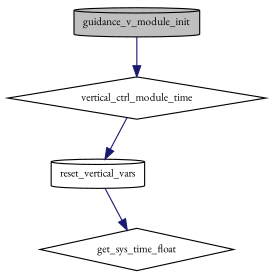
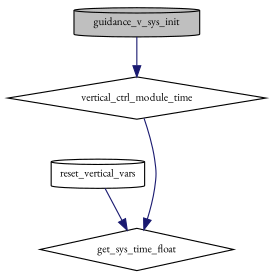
(137, 22) -> (137, 22)
(119, 134) -> (156, 168)
